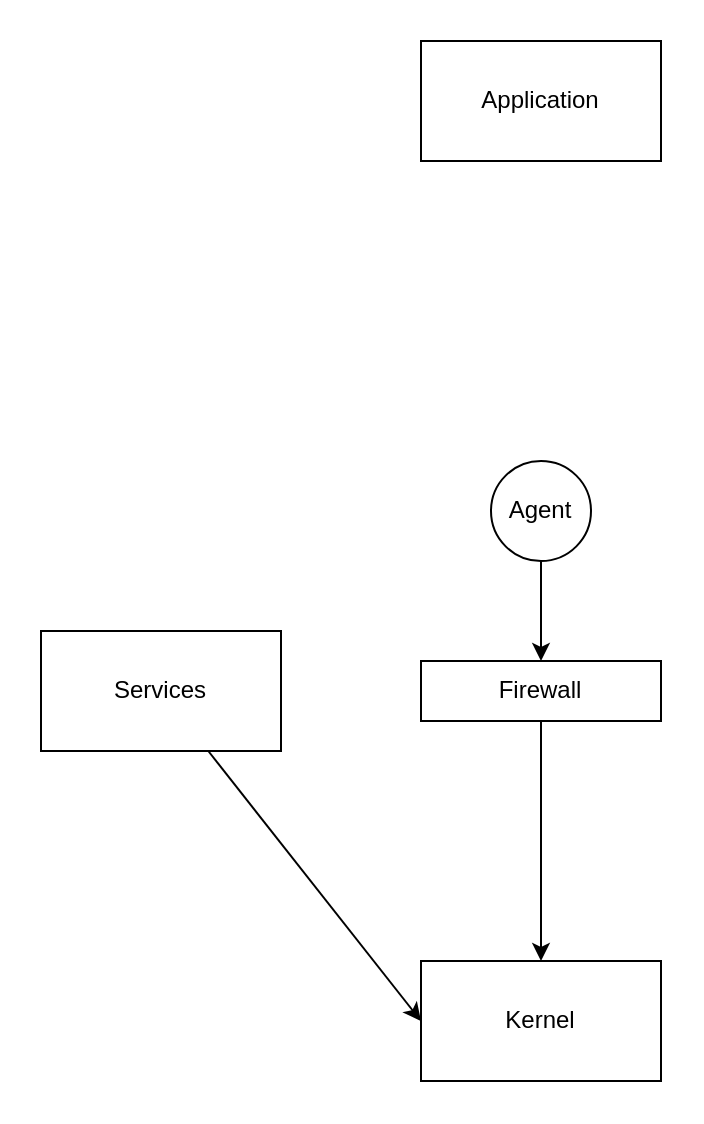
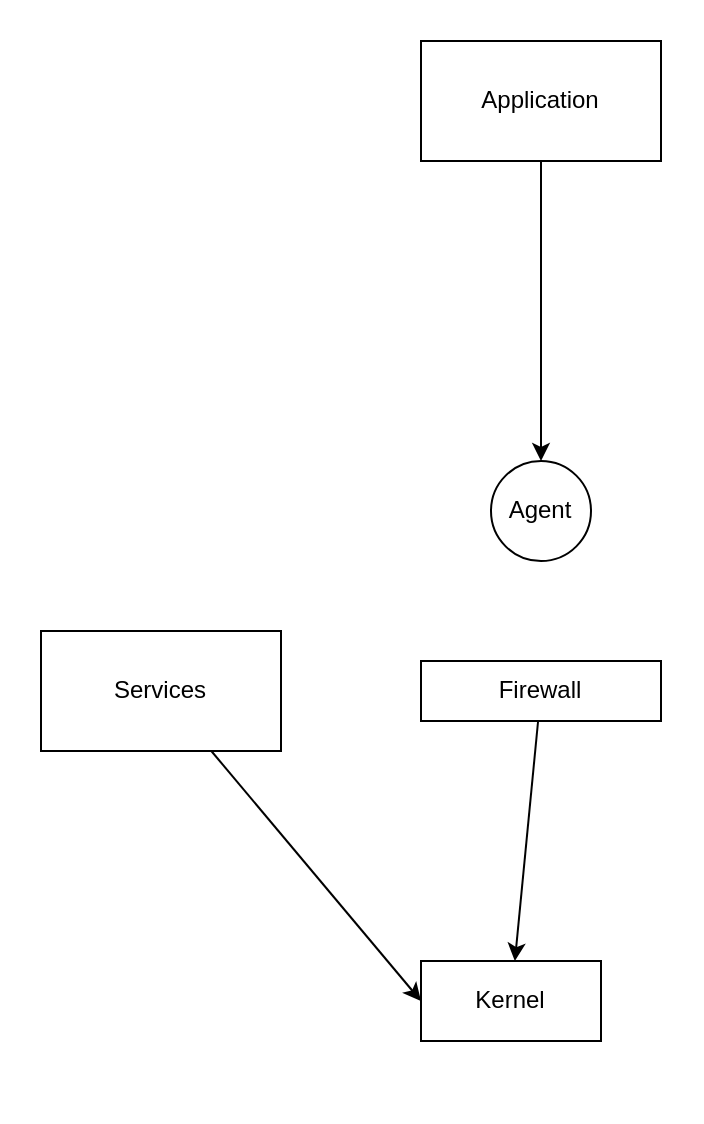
none -> (541, 304)
(541, 604) -> none
(541, 1021) -> (511, 1001)
